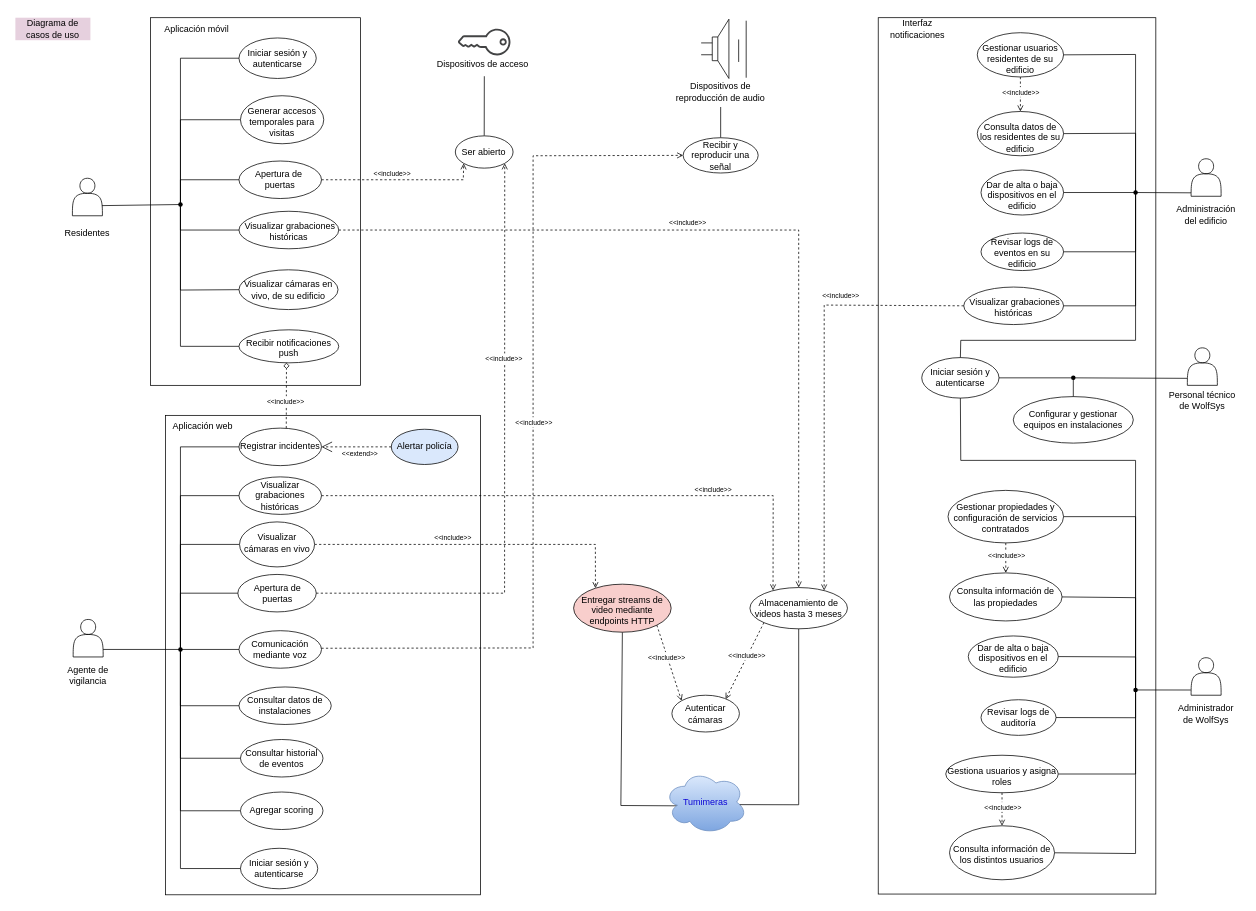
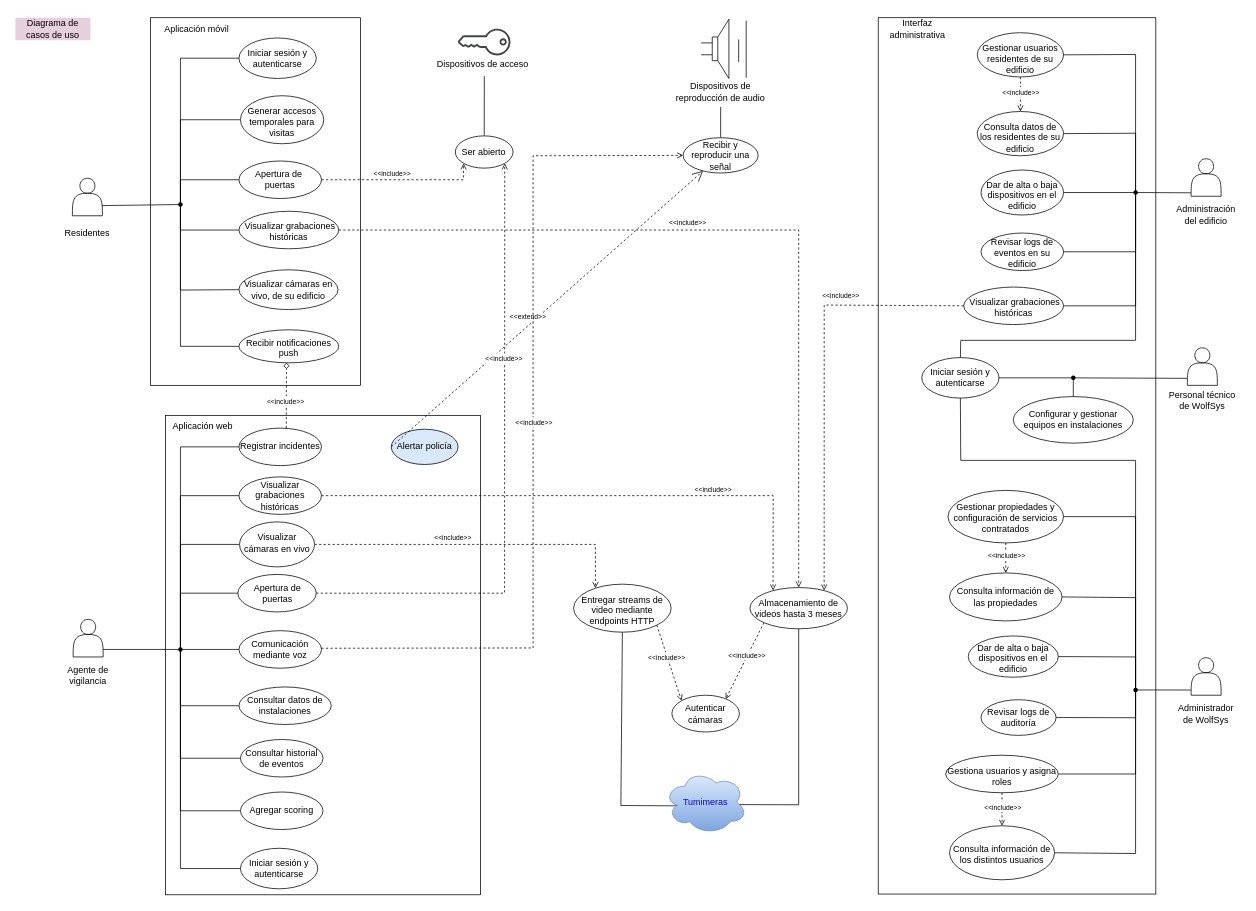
(917, 29) -> (917, 29)
(357, 447) -> (600, 262)
(622, 608) -> (622, 608)
